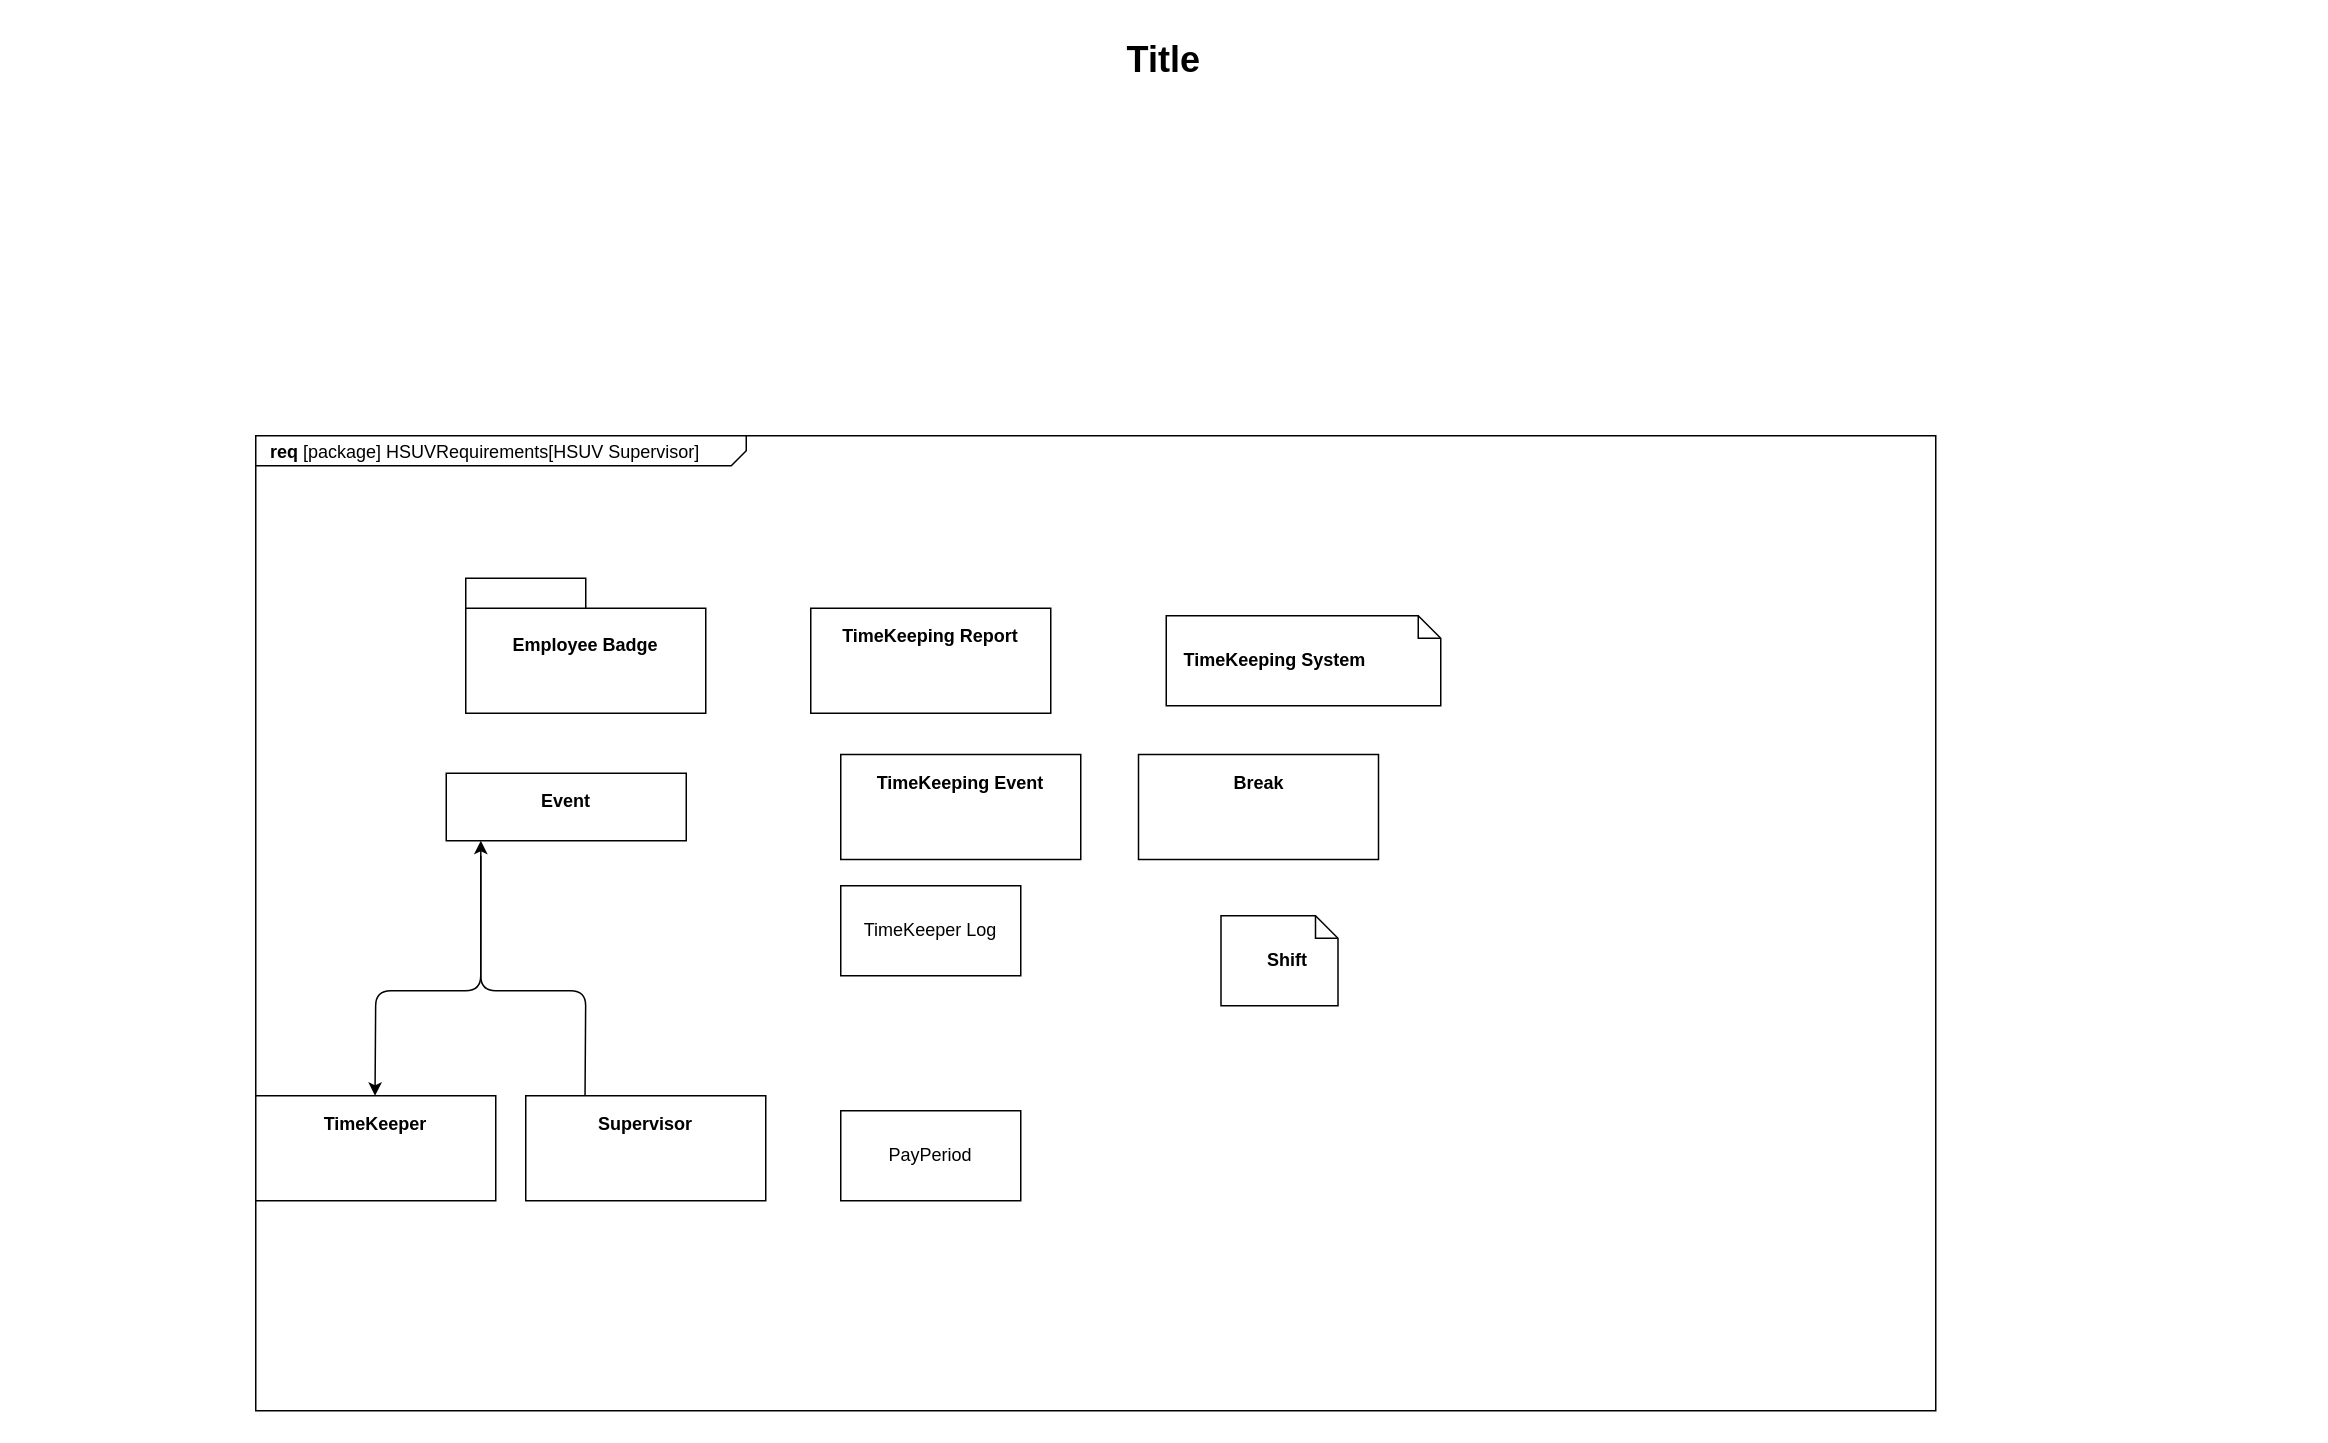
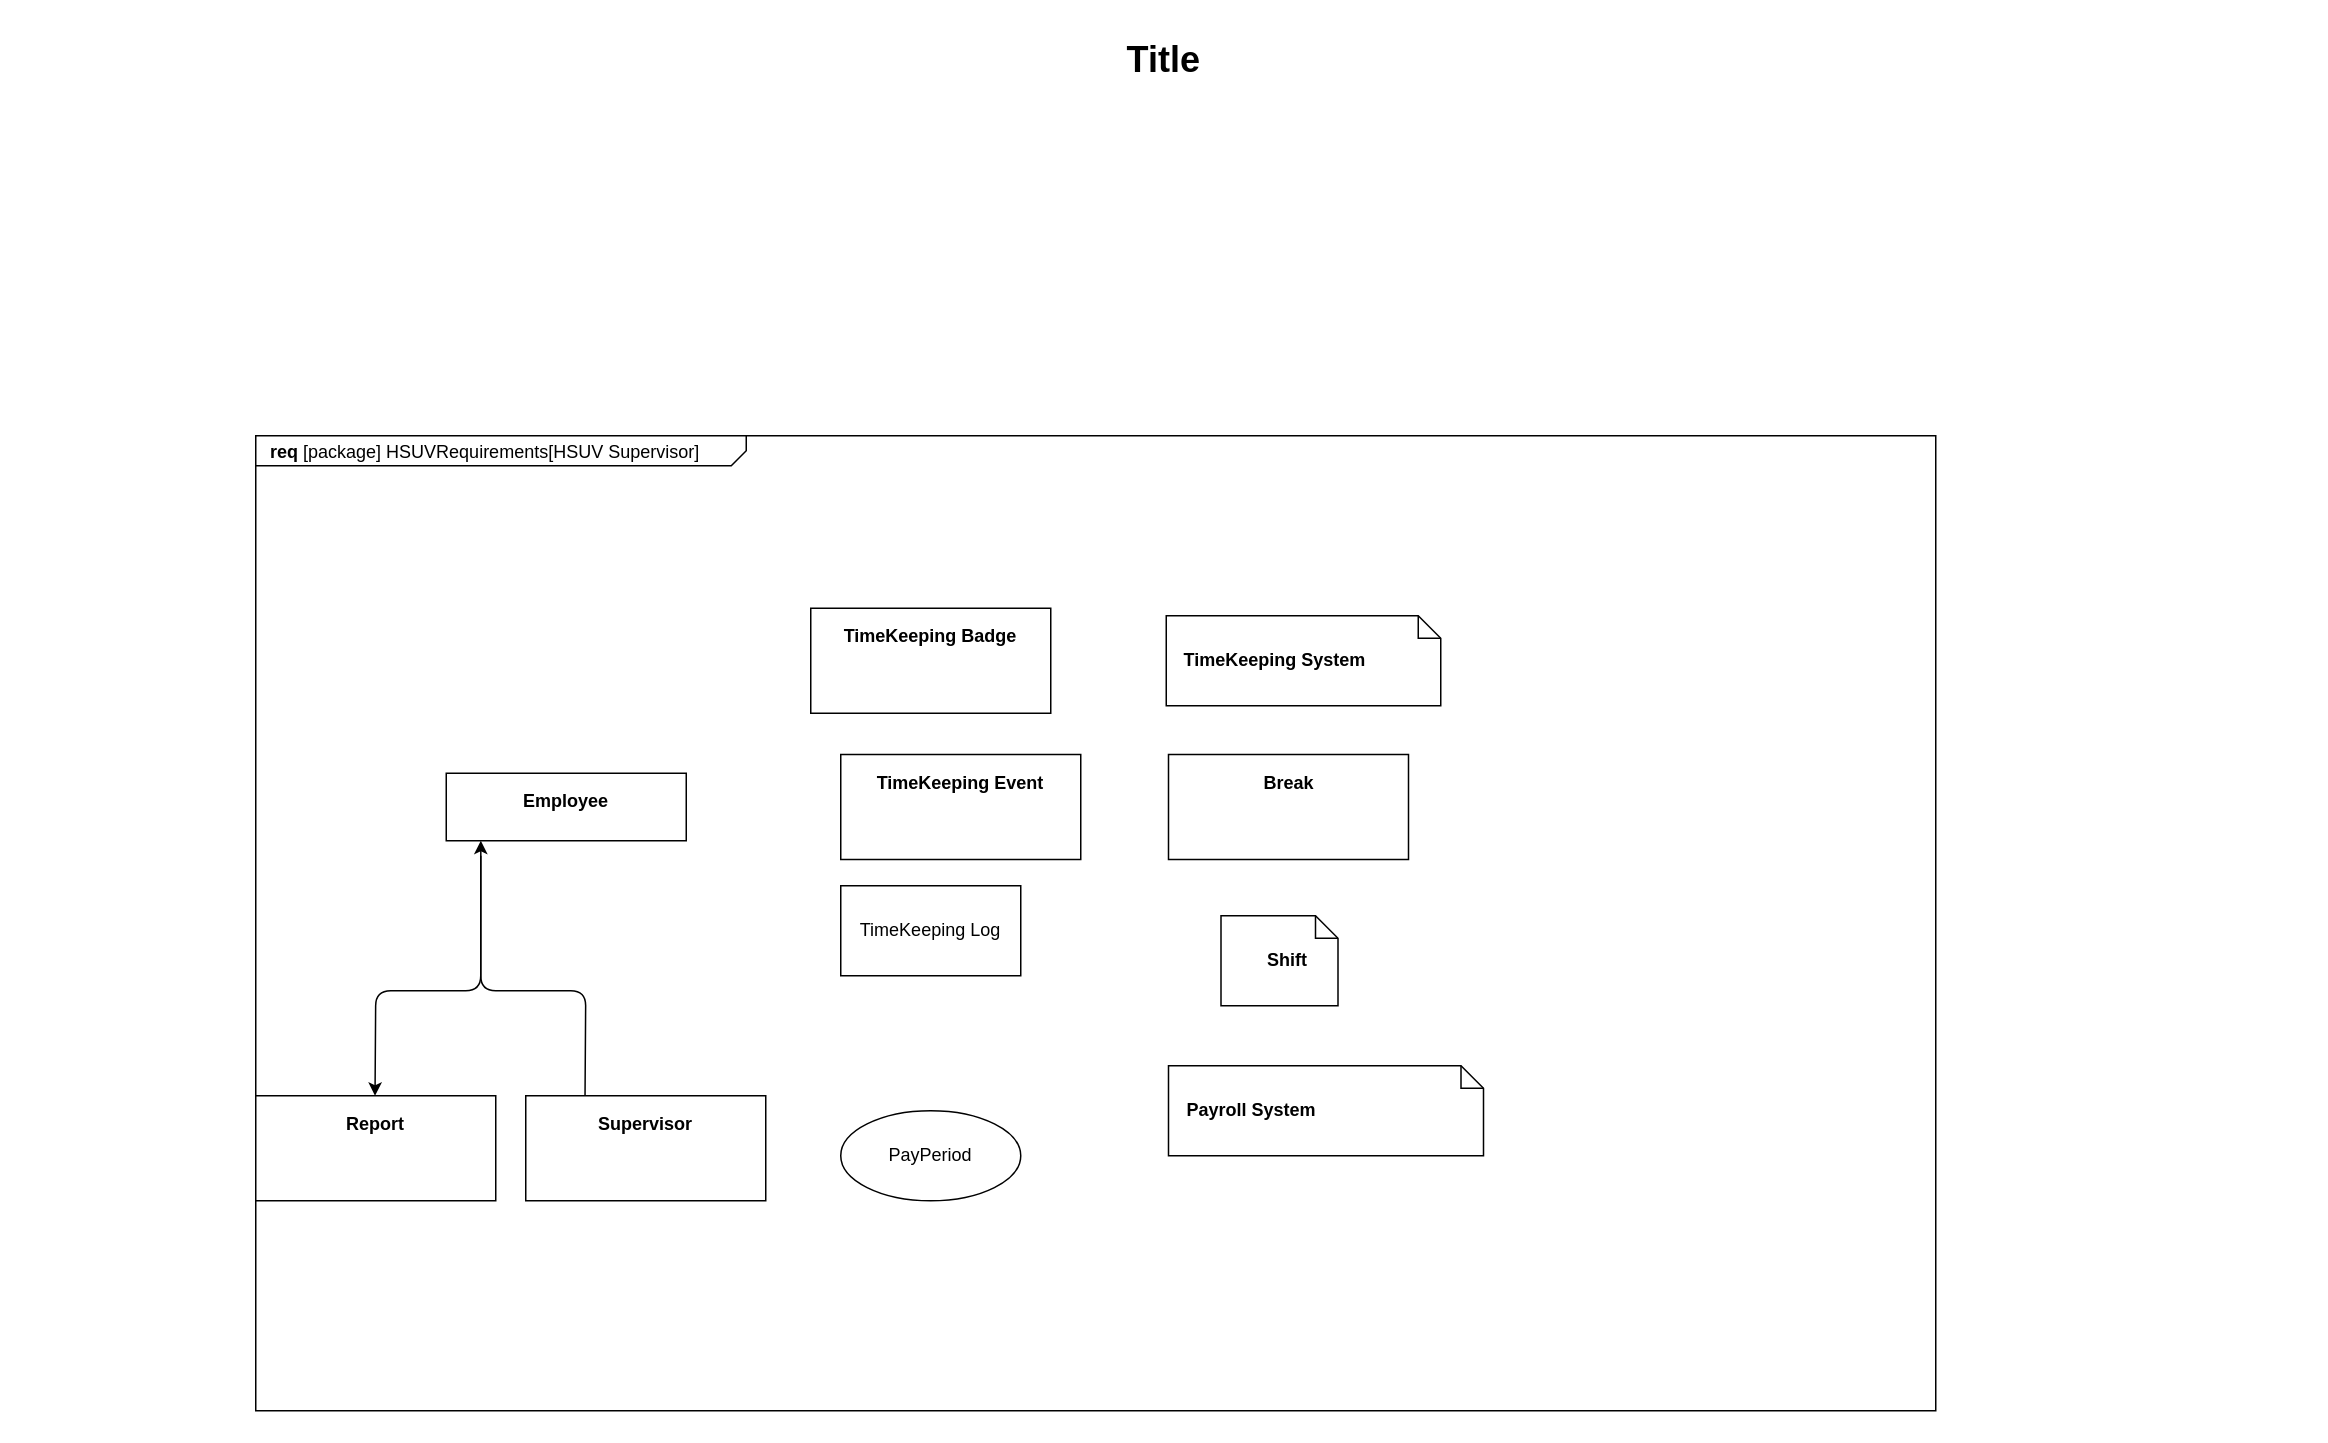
(931, 608) -> (931, 608)
(586, 646) -> none
(566, 773) -> (566, 773)
(1259, 807) -> (1289, 807)
(931, 931) -> (931, 931)
(376, 1096) -> (376, 1096)
none -> (1326, 1111)
(931, 1156) -> (931, 1156)
